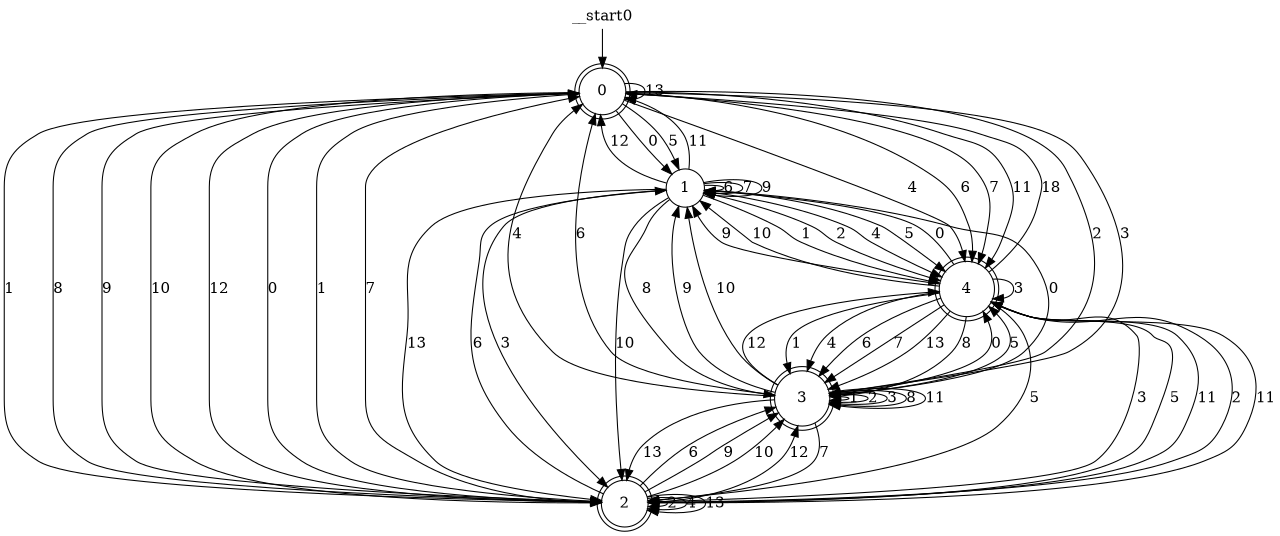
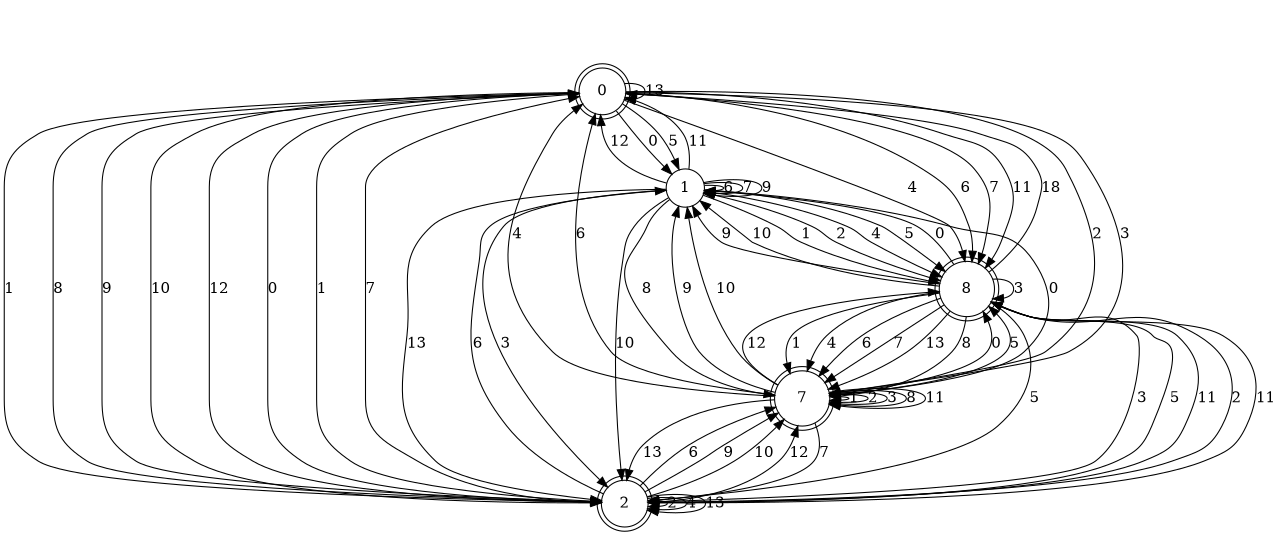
(602, 16) -> none
(967, 289) -> (967, 289)
(802, 398) -> (802, 398)
